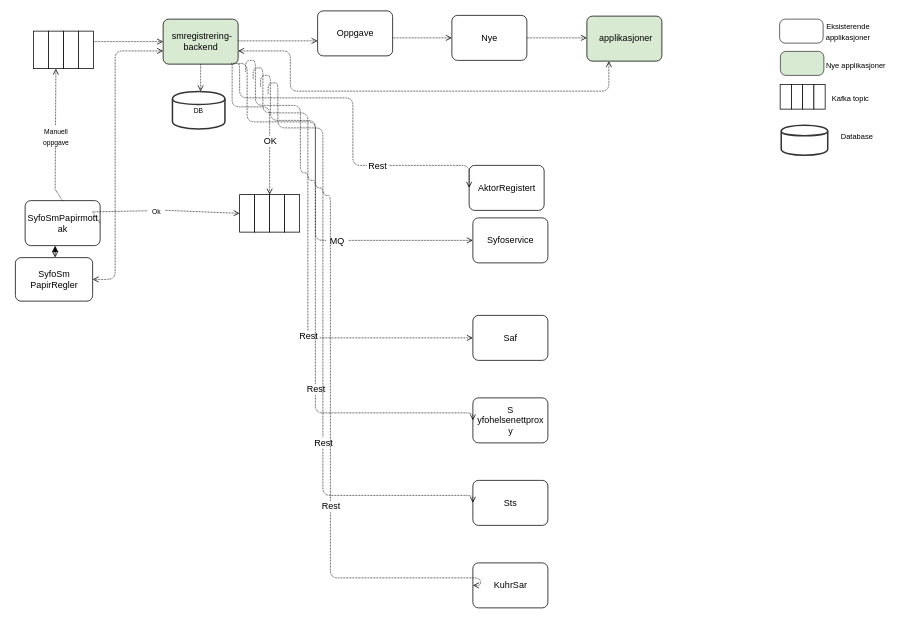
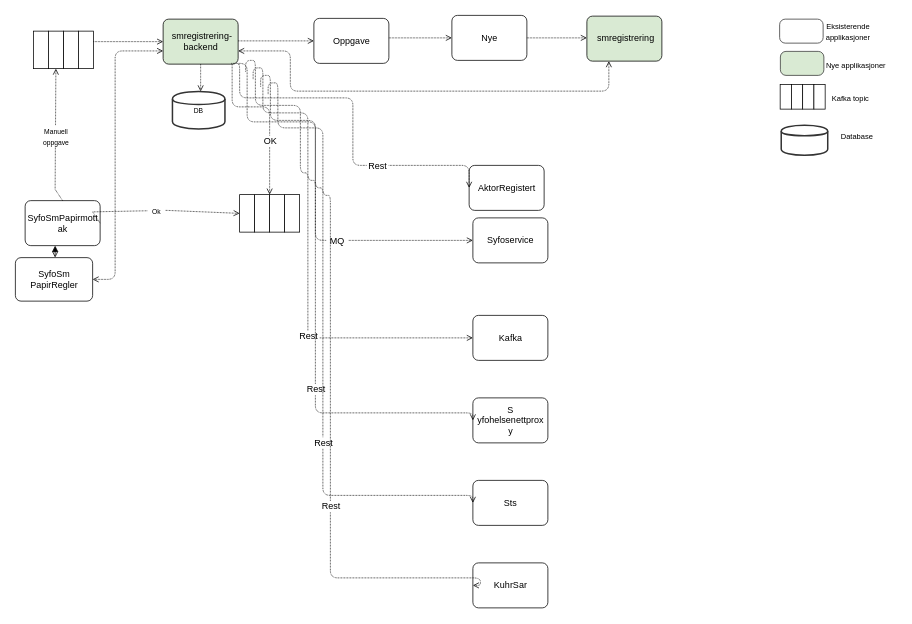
(355, 33) -> (351, 41)
(625, 39) -> (625, 39)
(511, 338) -> (511, 338)
